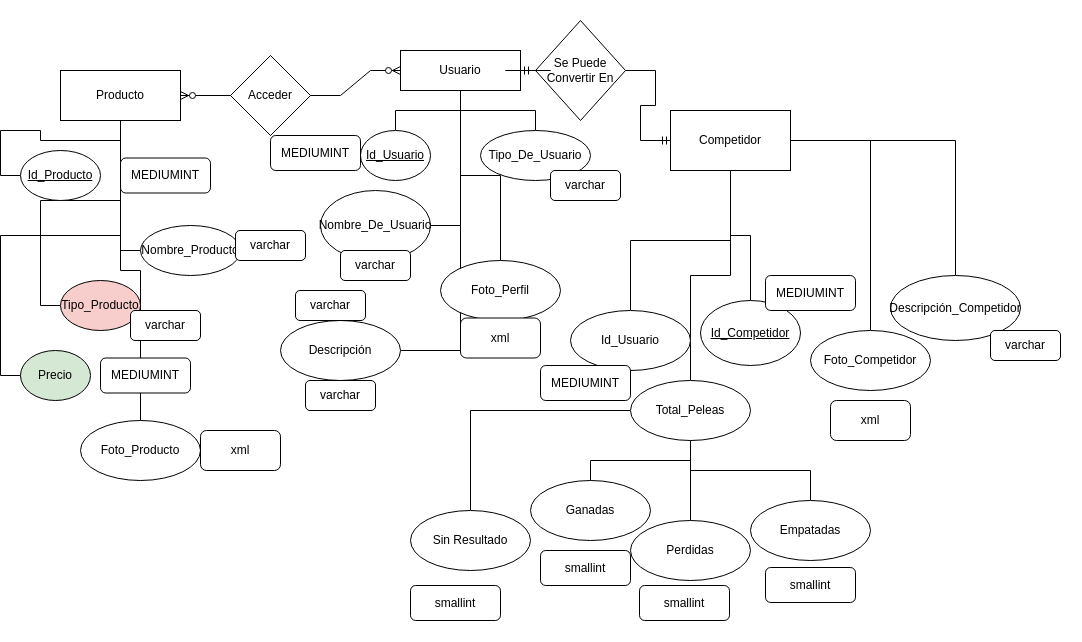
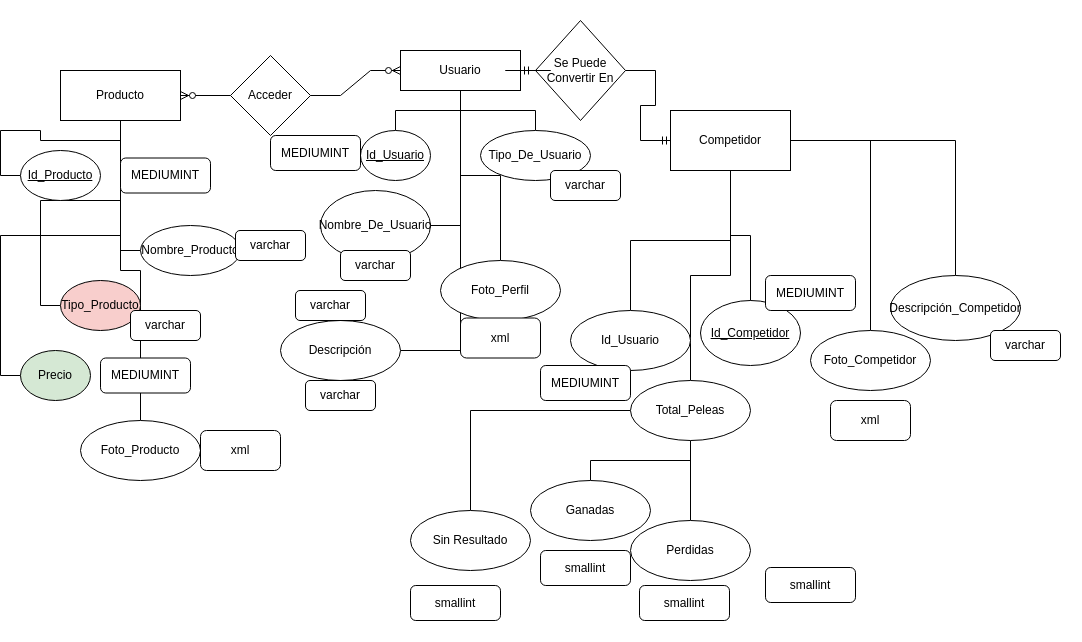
(766, 471) -> none
(811, 531) -> none
